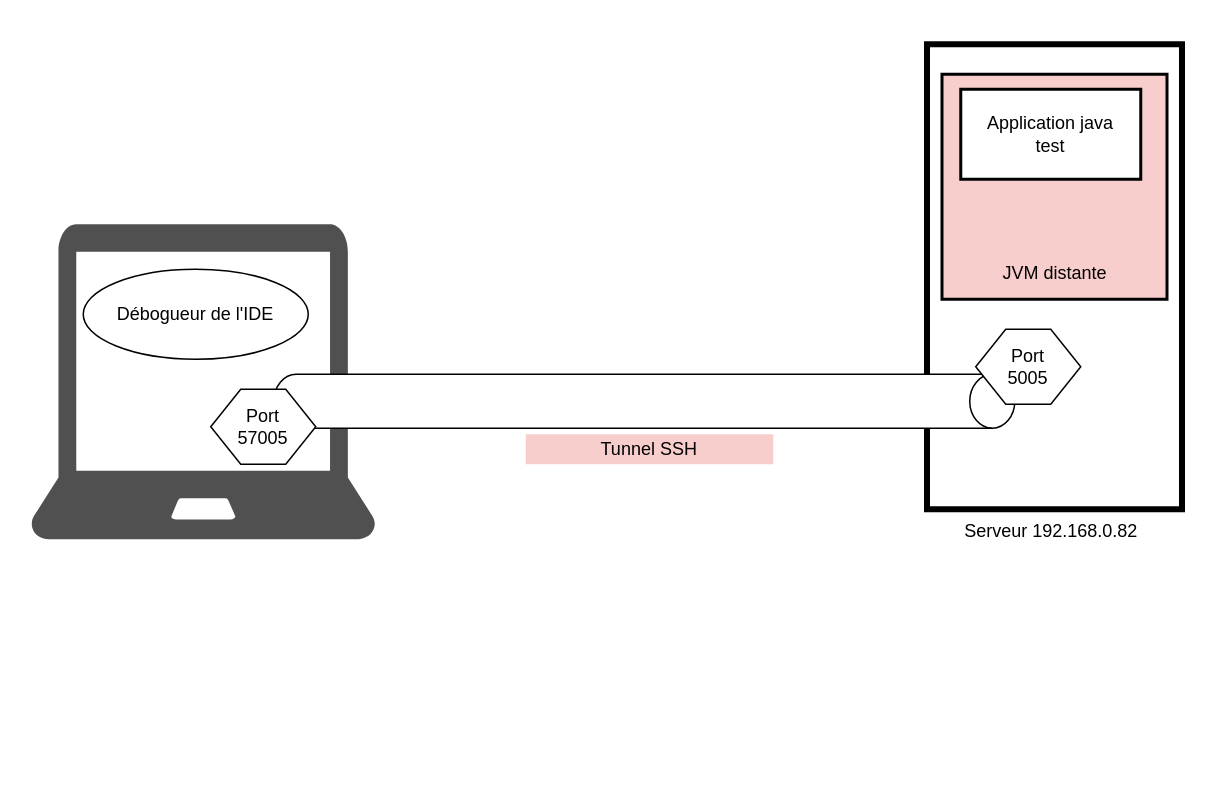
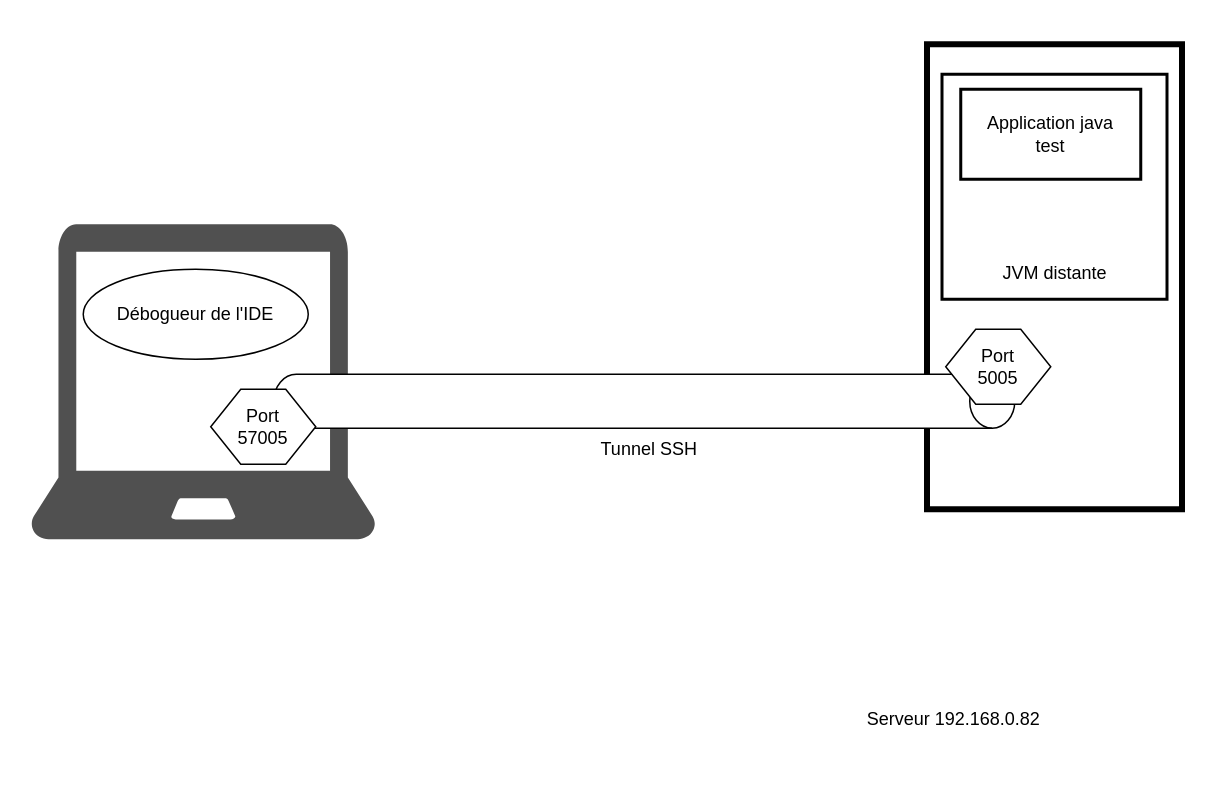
(1055, 187) -> (1055, 187)
(1028, 367) -> (998, 367)
(650, 449) -> (650, 449)
(1051, 532) -> (953, 719)
